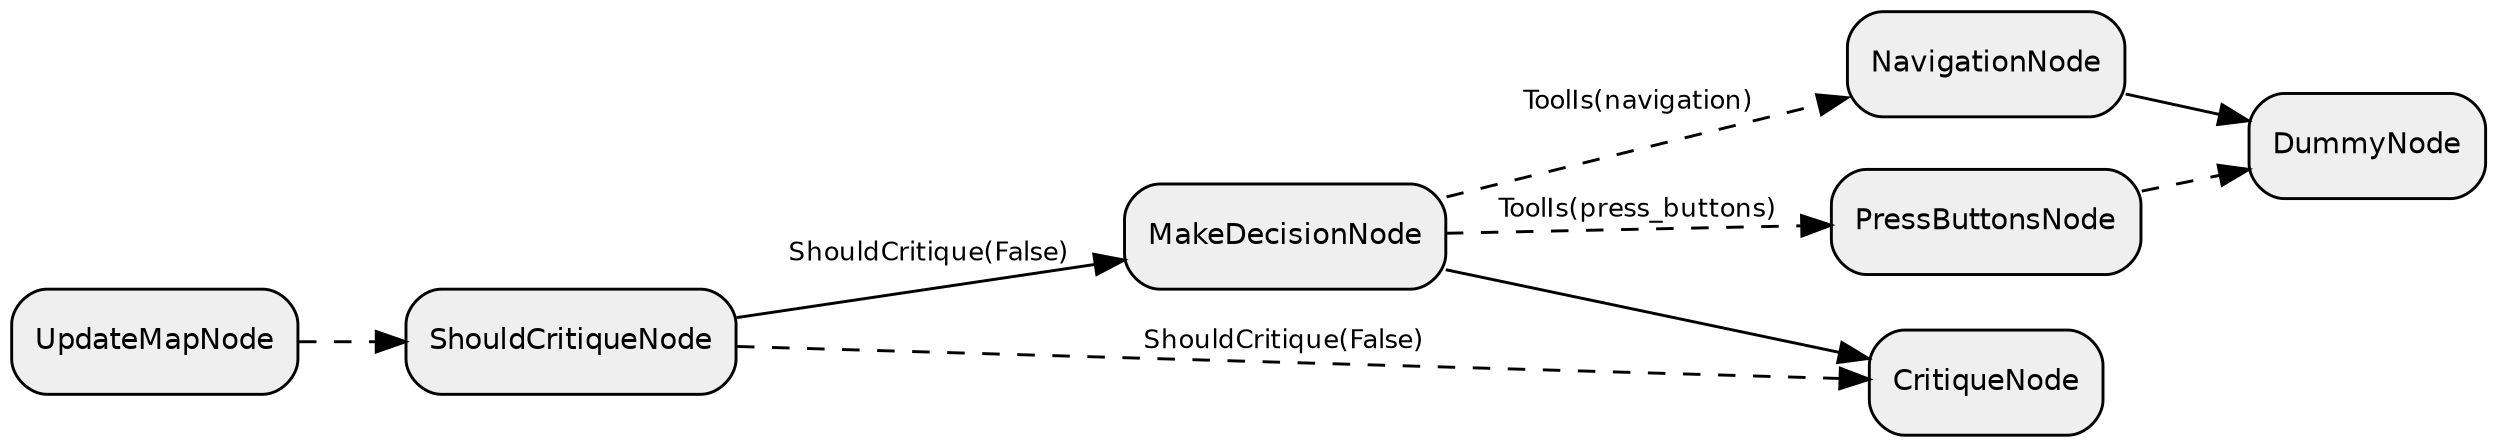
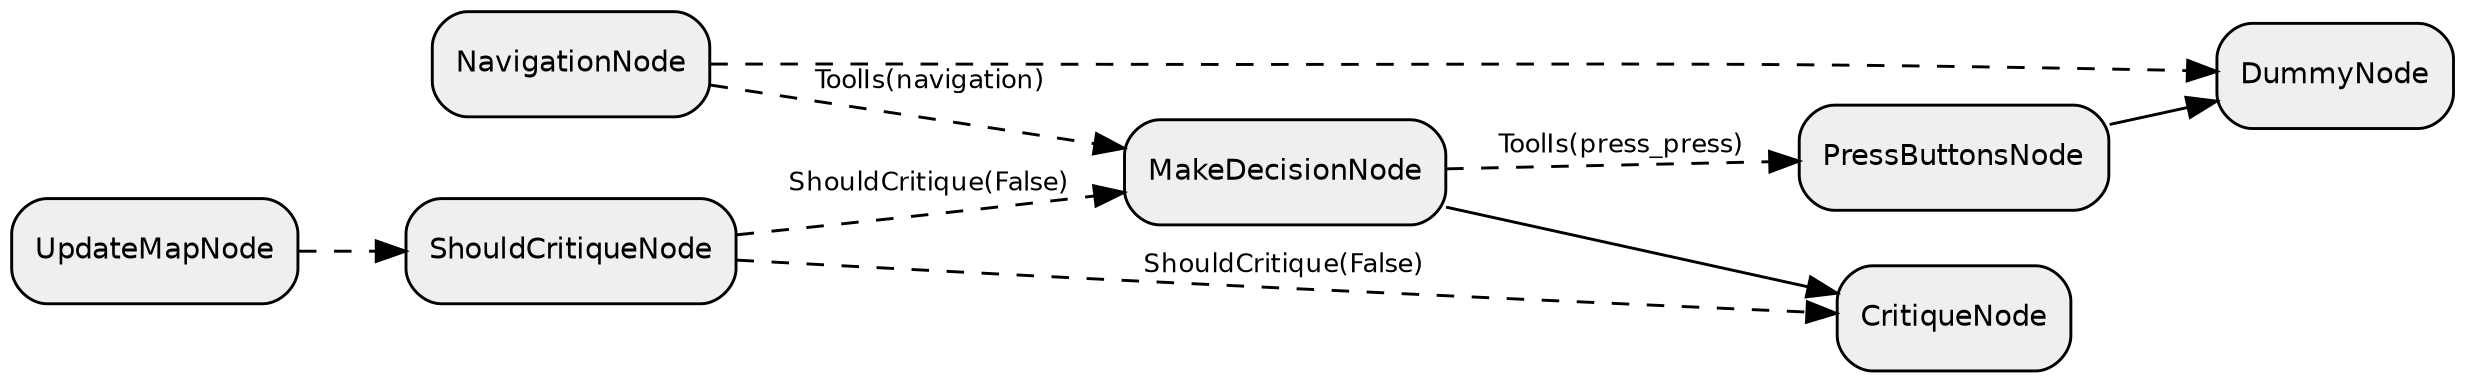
(2173, 104) -> (1449, 64)
(1632, 151) -> (903, 114)
(2181, 183) -> (2148, 116)
(1639, 210) -> (1623, 146)
(916, 291) -> (916, 216)
